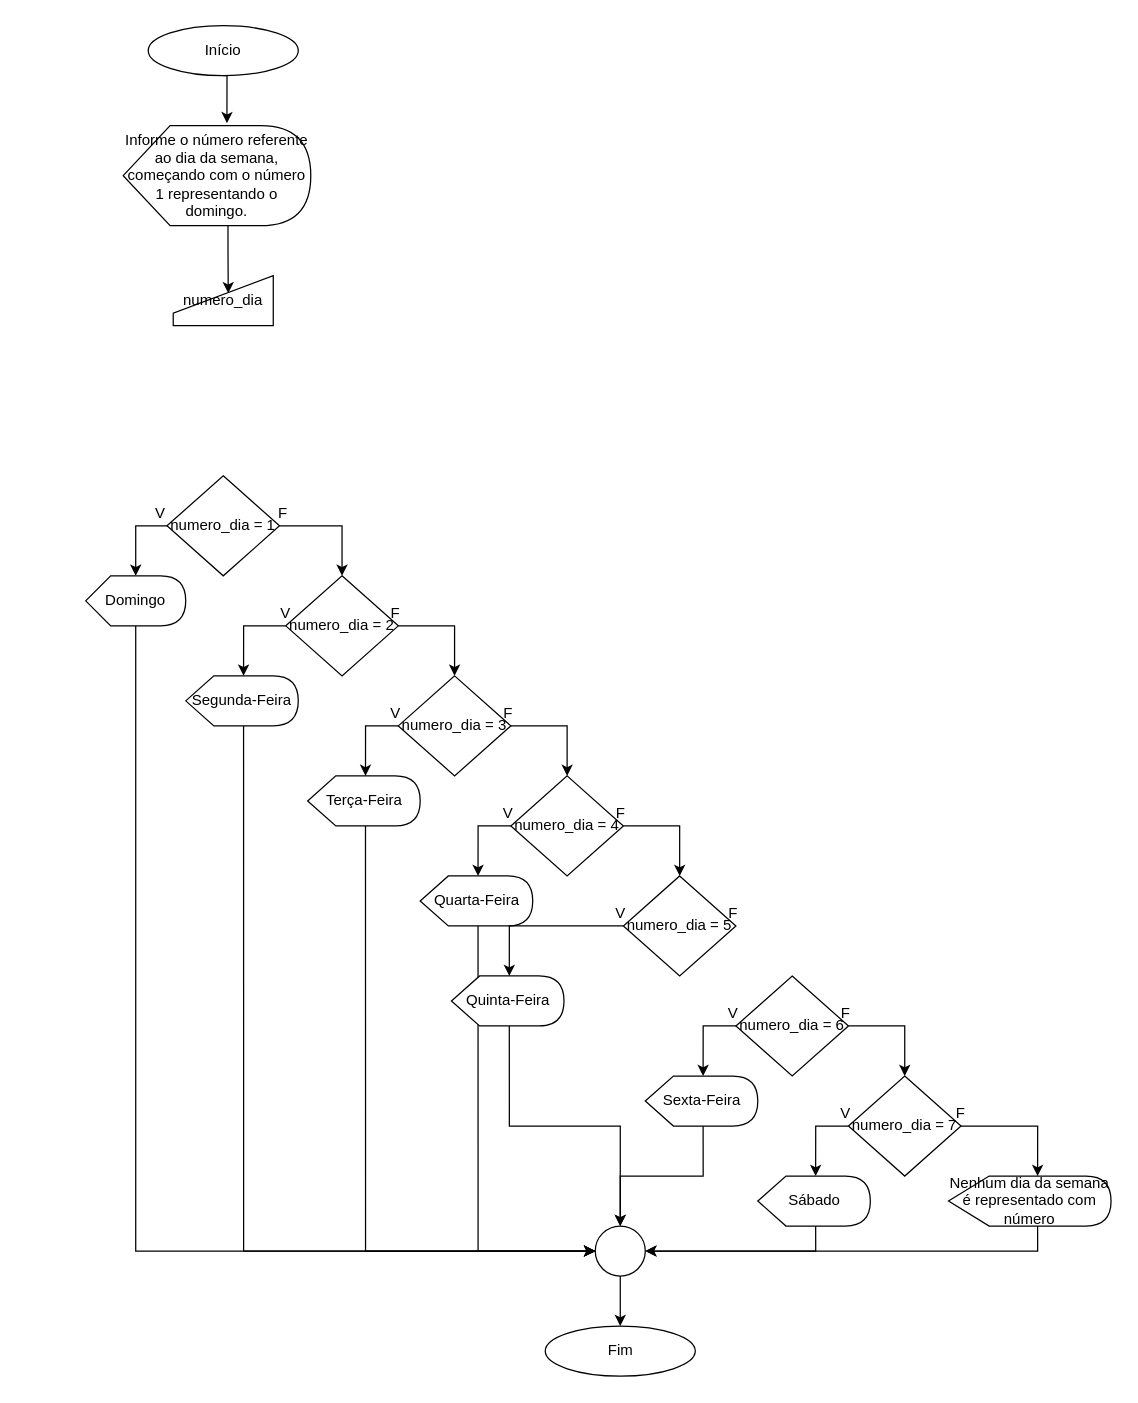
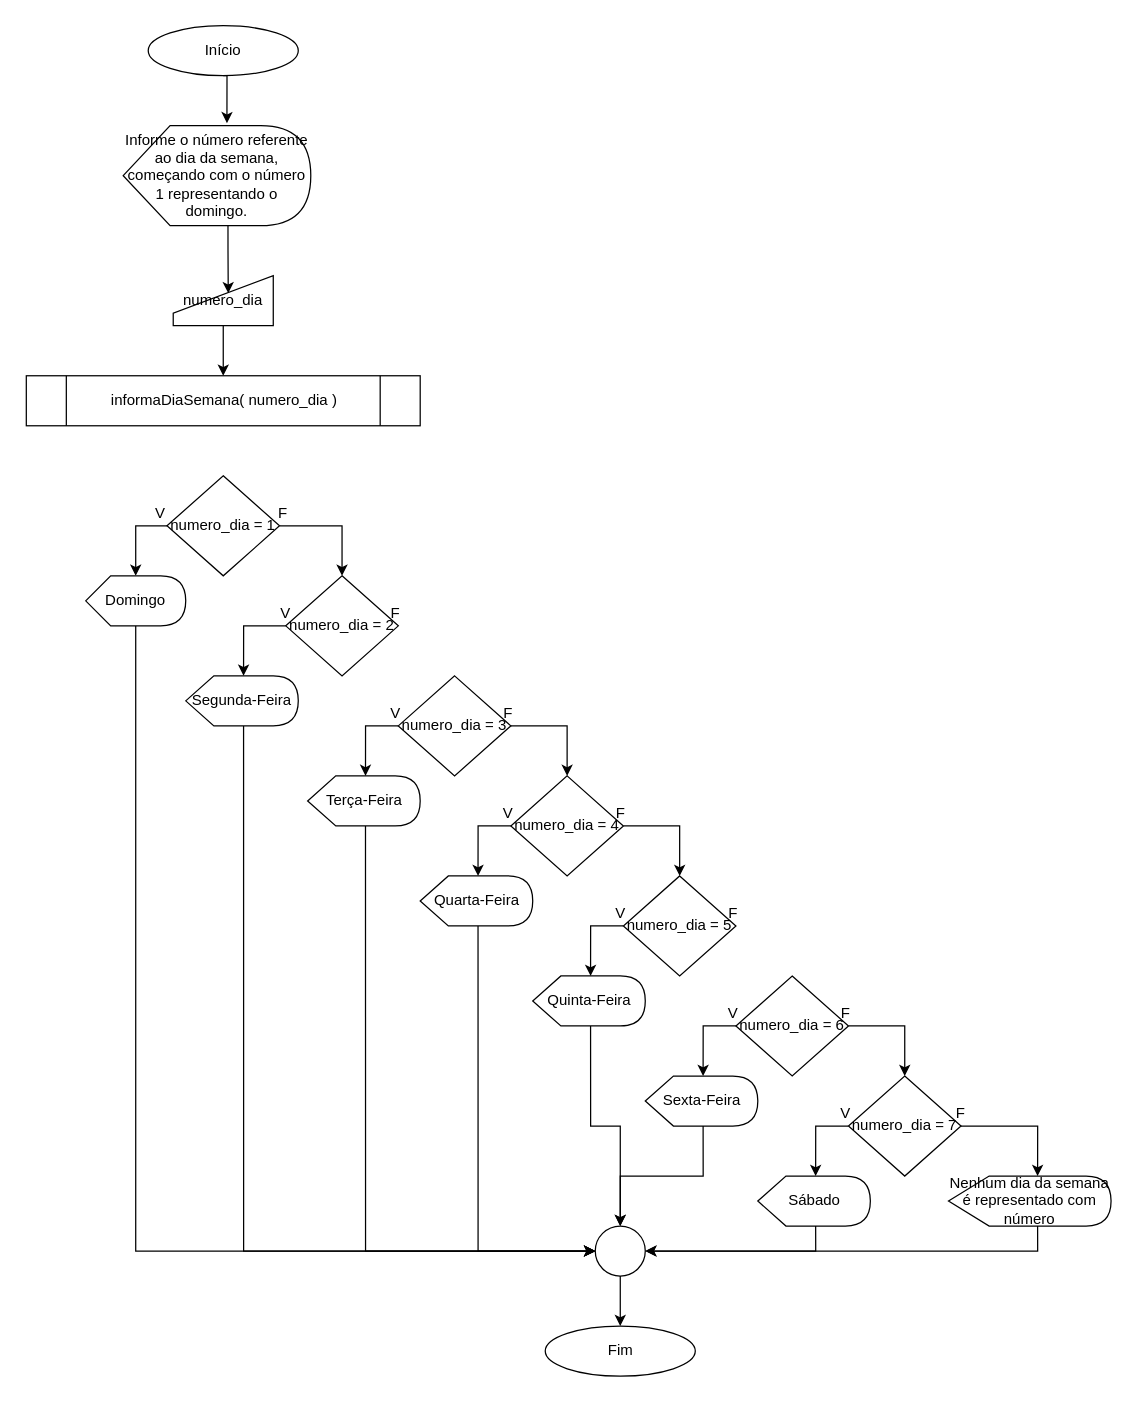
none -> (223, 347)
none -> (223, 401)
(447, 626) -> none
(508, 1001) -> (589, 1001)
